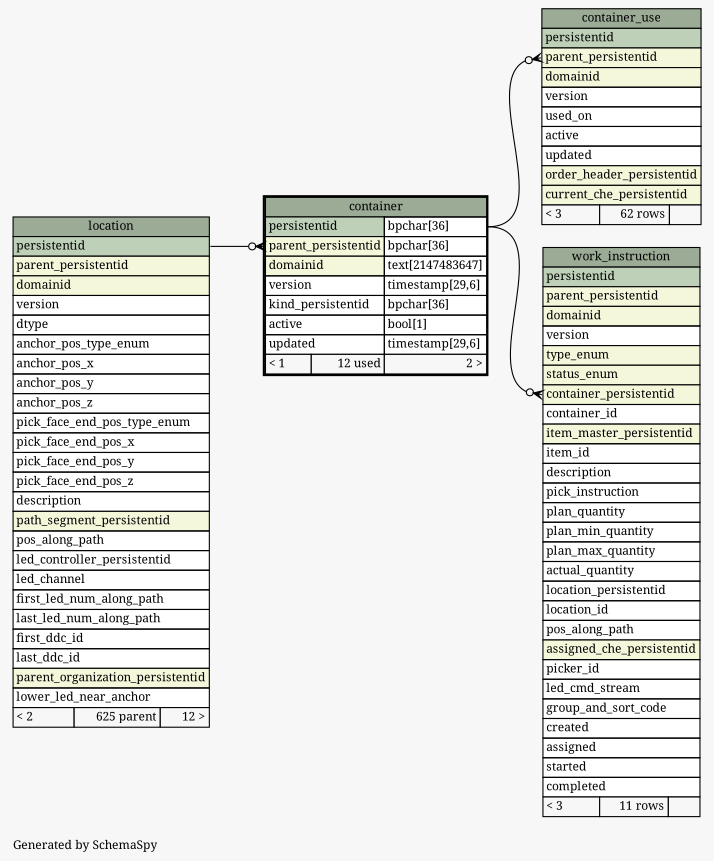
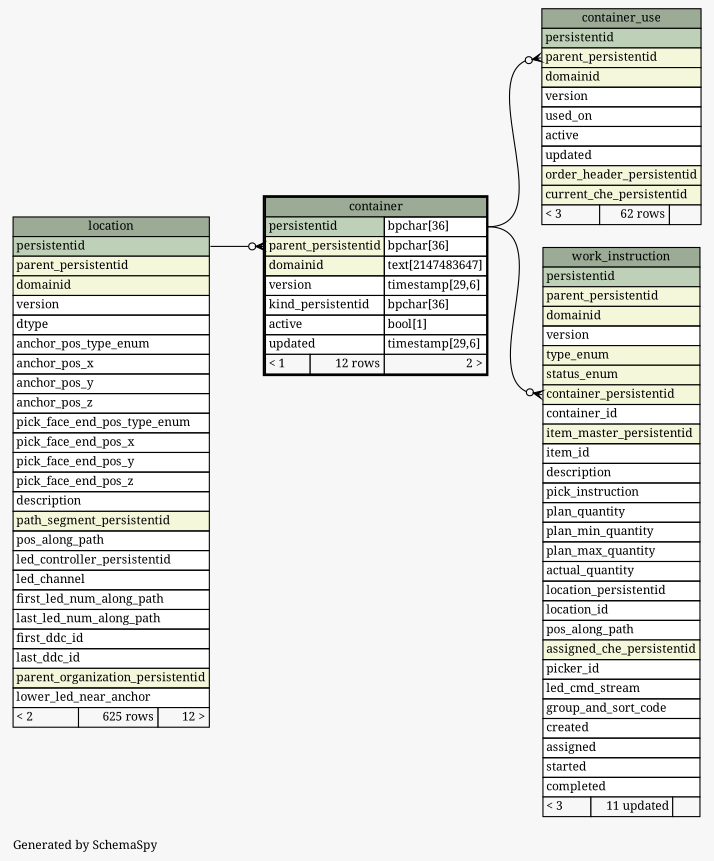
(359, 364) -> (358, 364)
(126, 717) -> (129, 717)
(642, 806) -> (638, 806)
